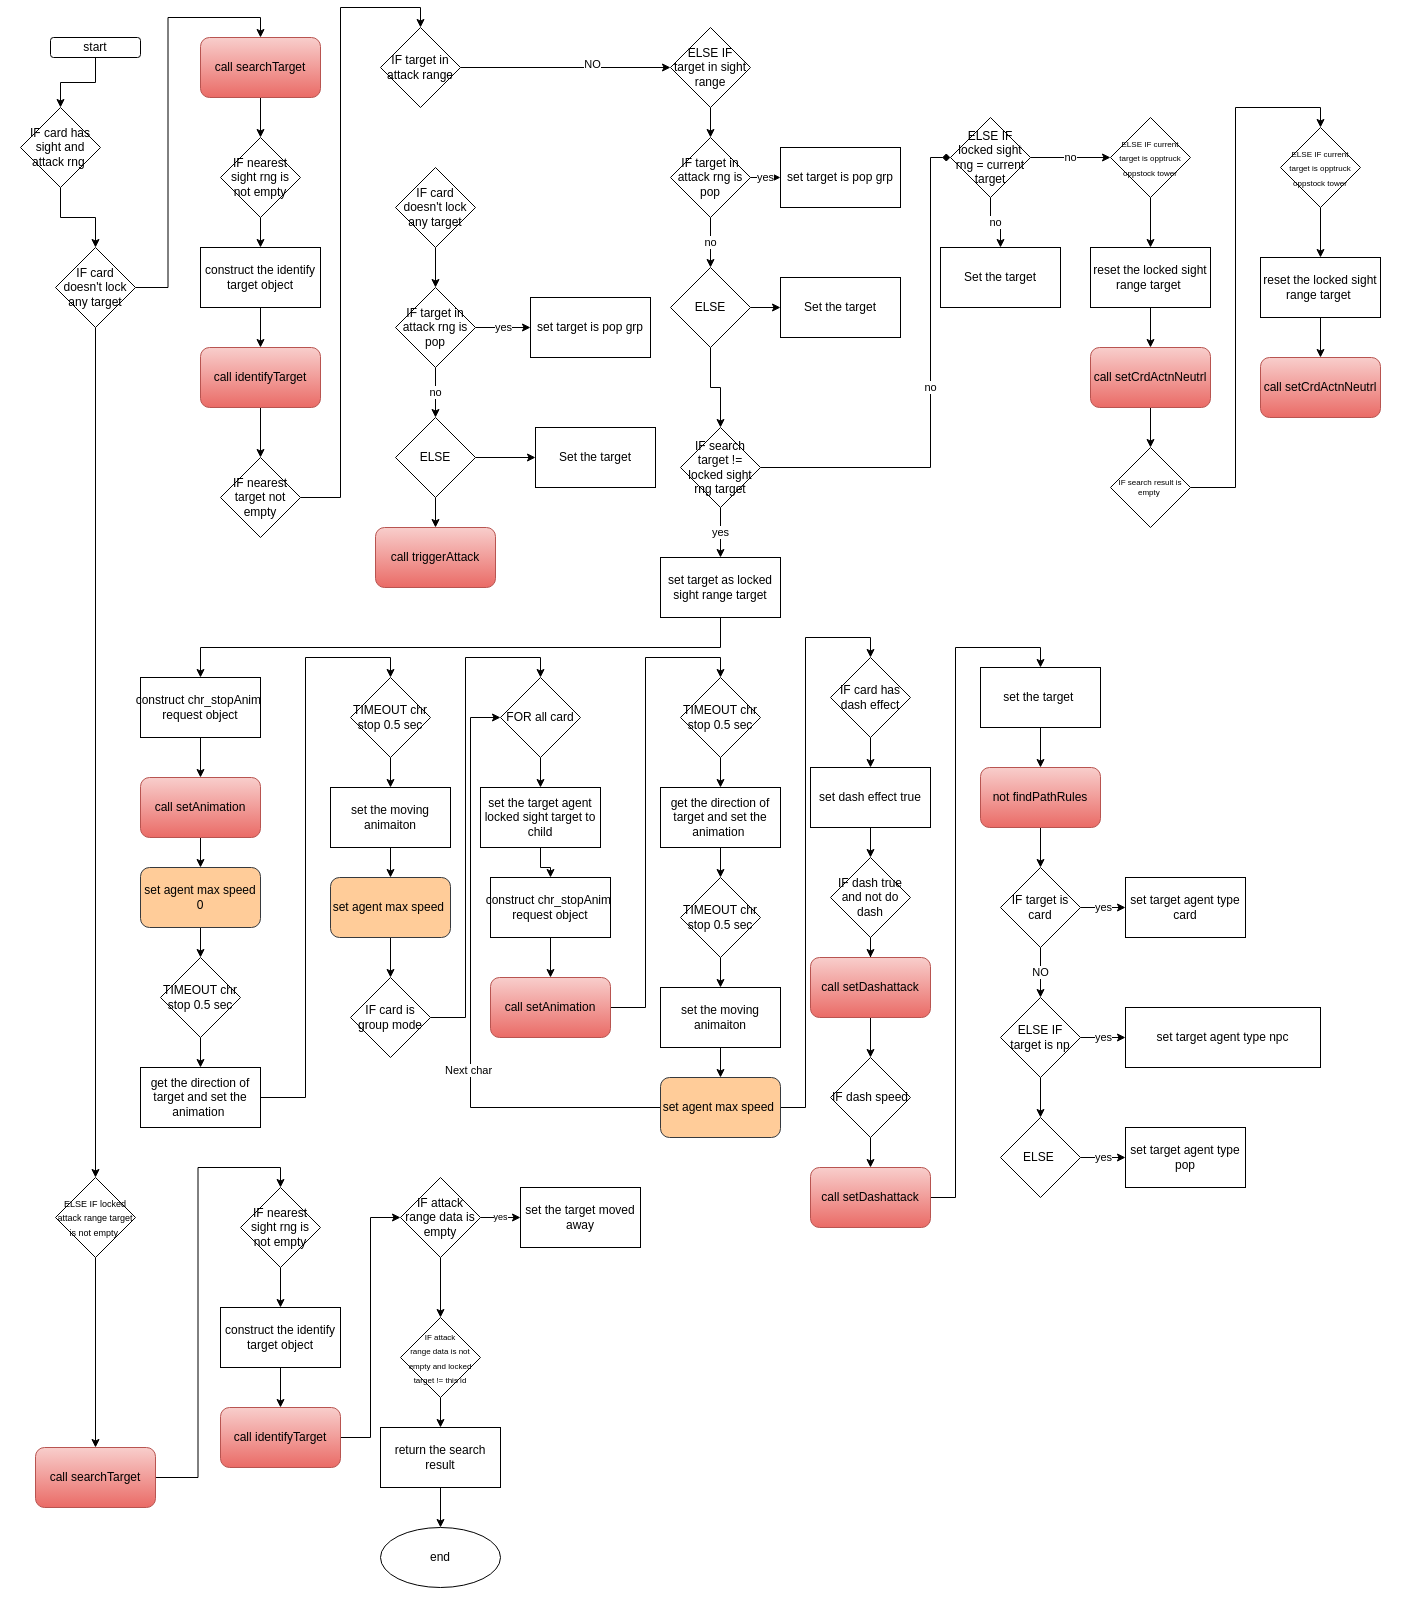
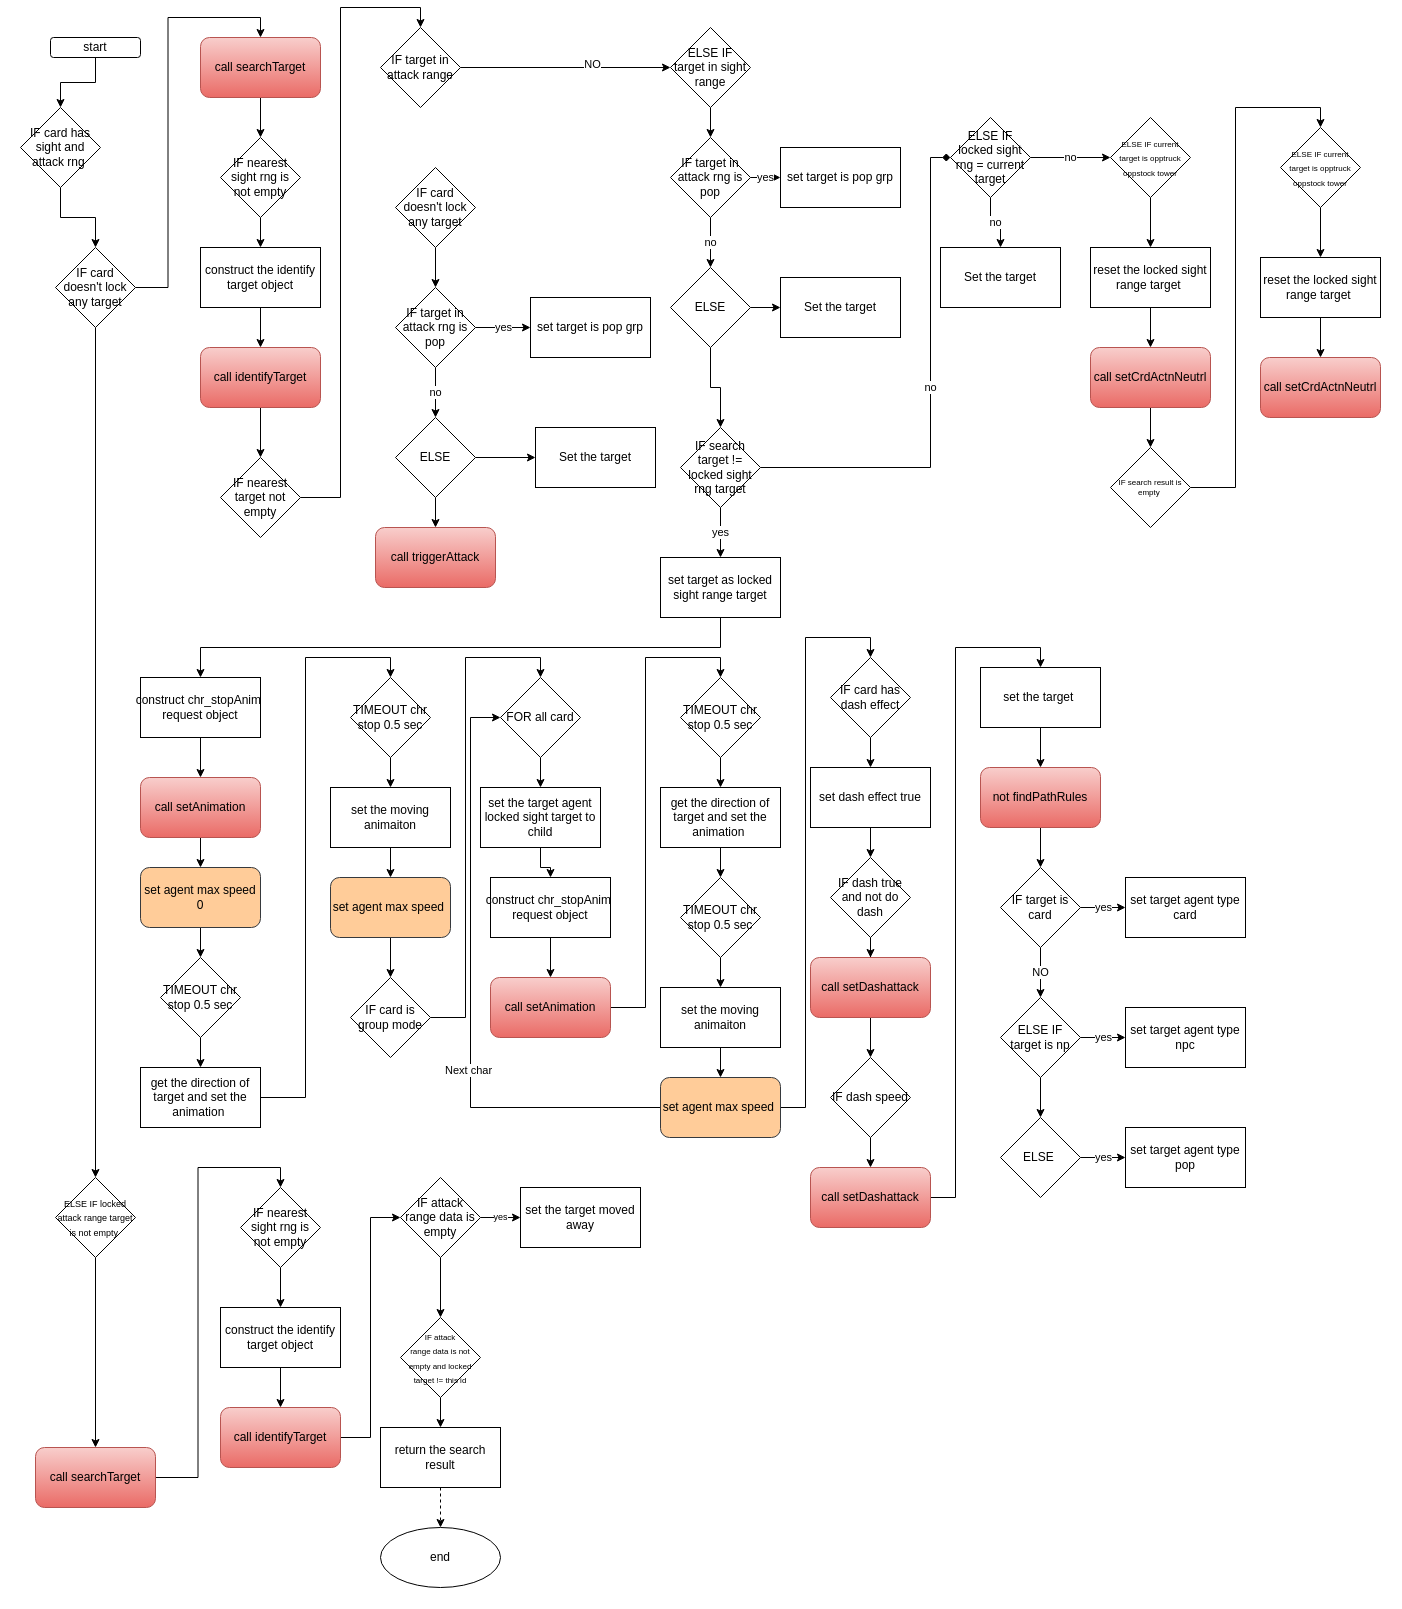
(1223, 1038) -> (1186, 1038)
(441, 1503) -> (441, 1503)
